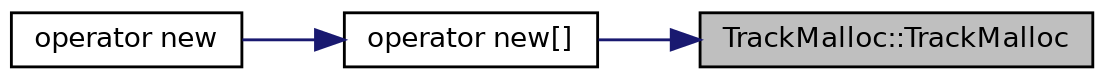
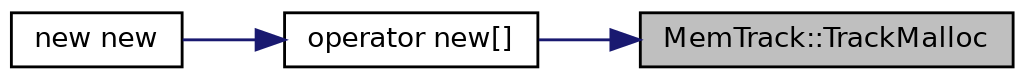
(127, 40) -> (97, 40)
(896, 40) -> (827, 40)
